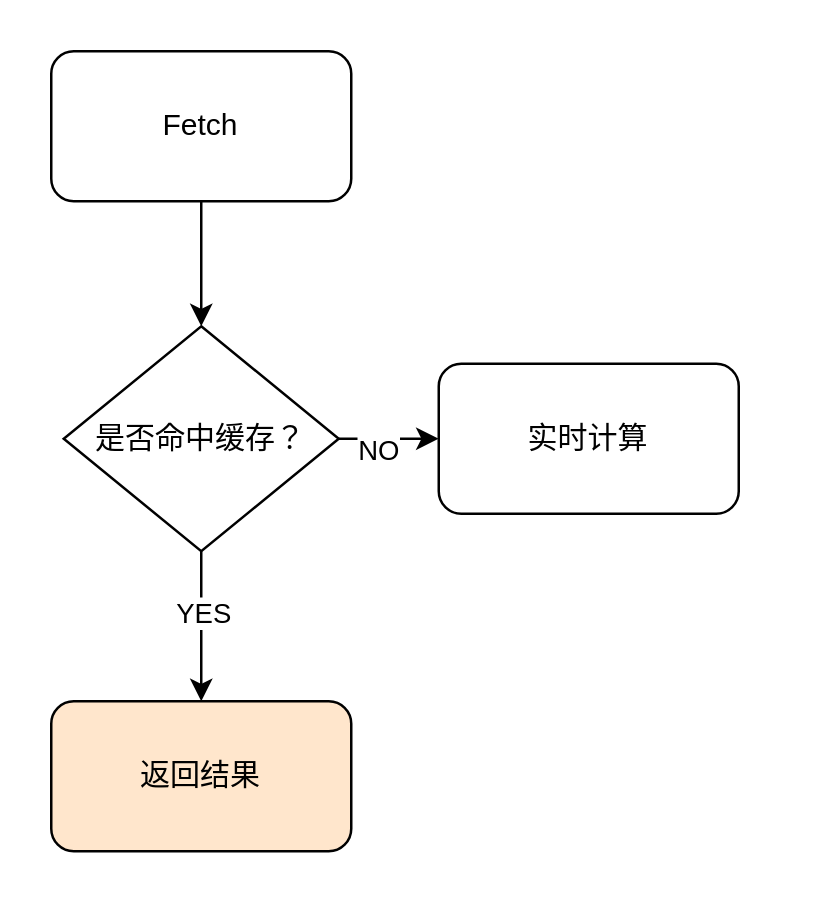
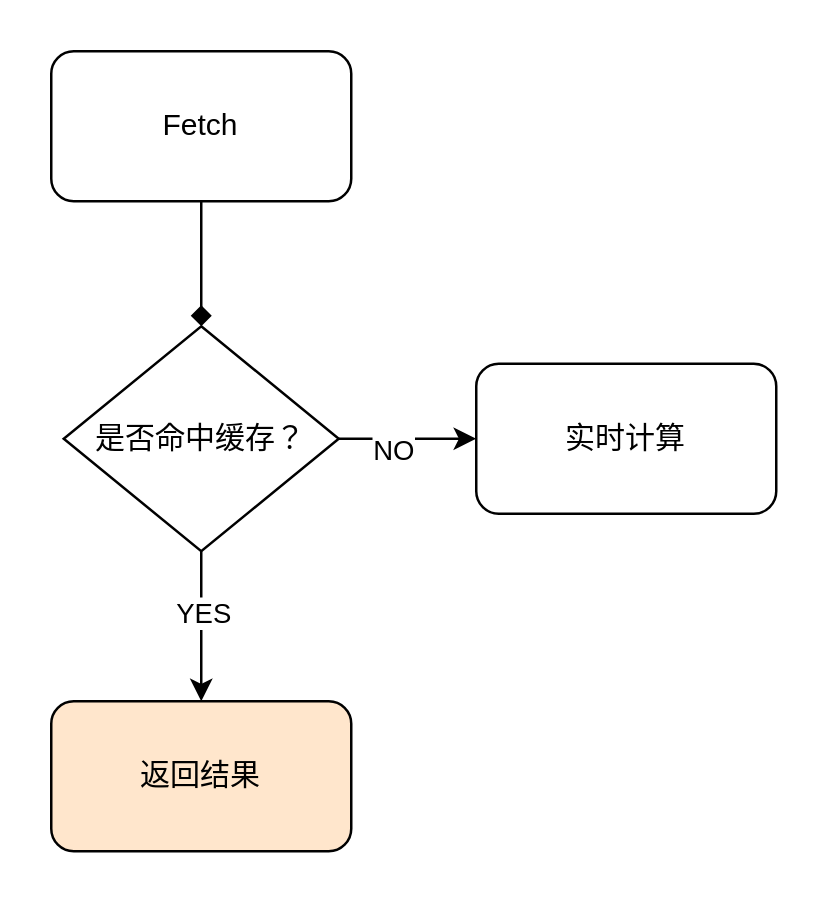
(201, 307) -> (201, 306)
(589, 439) -> (626, 439)
